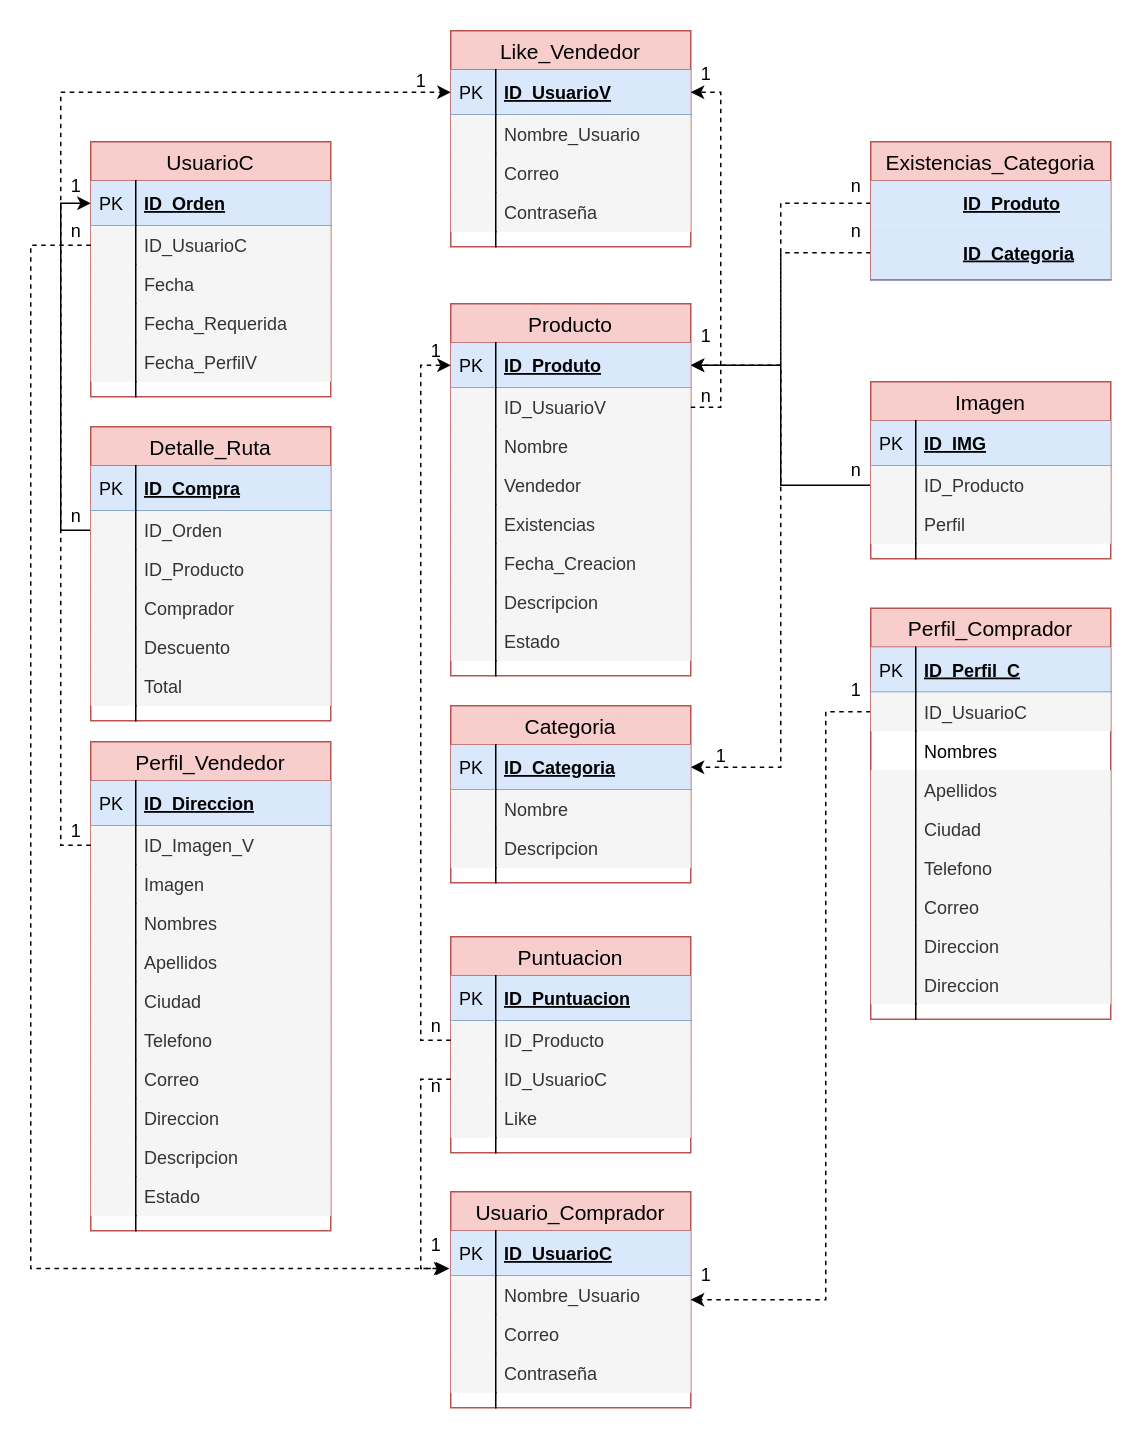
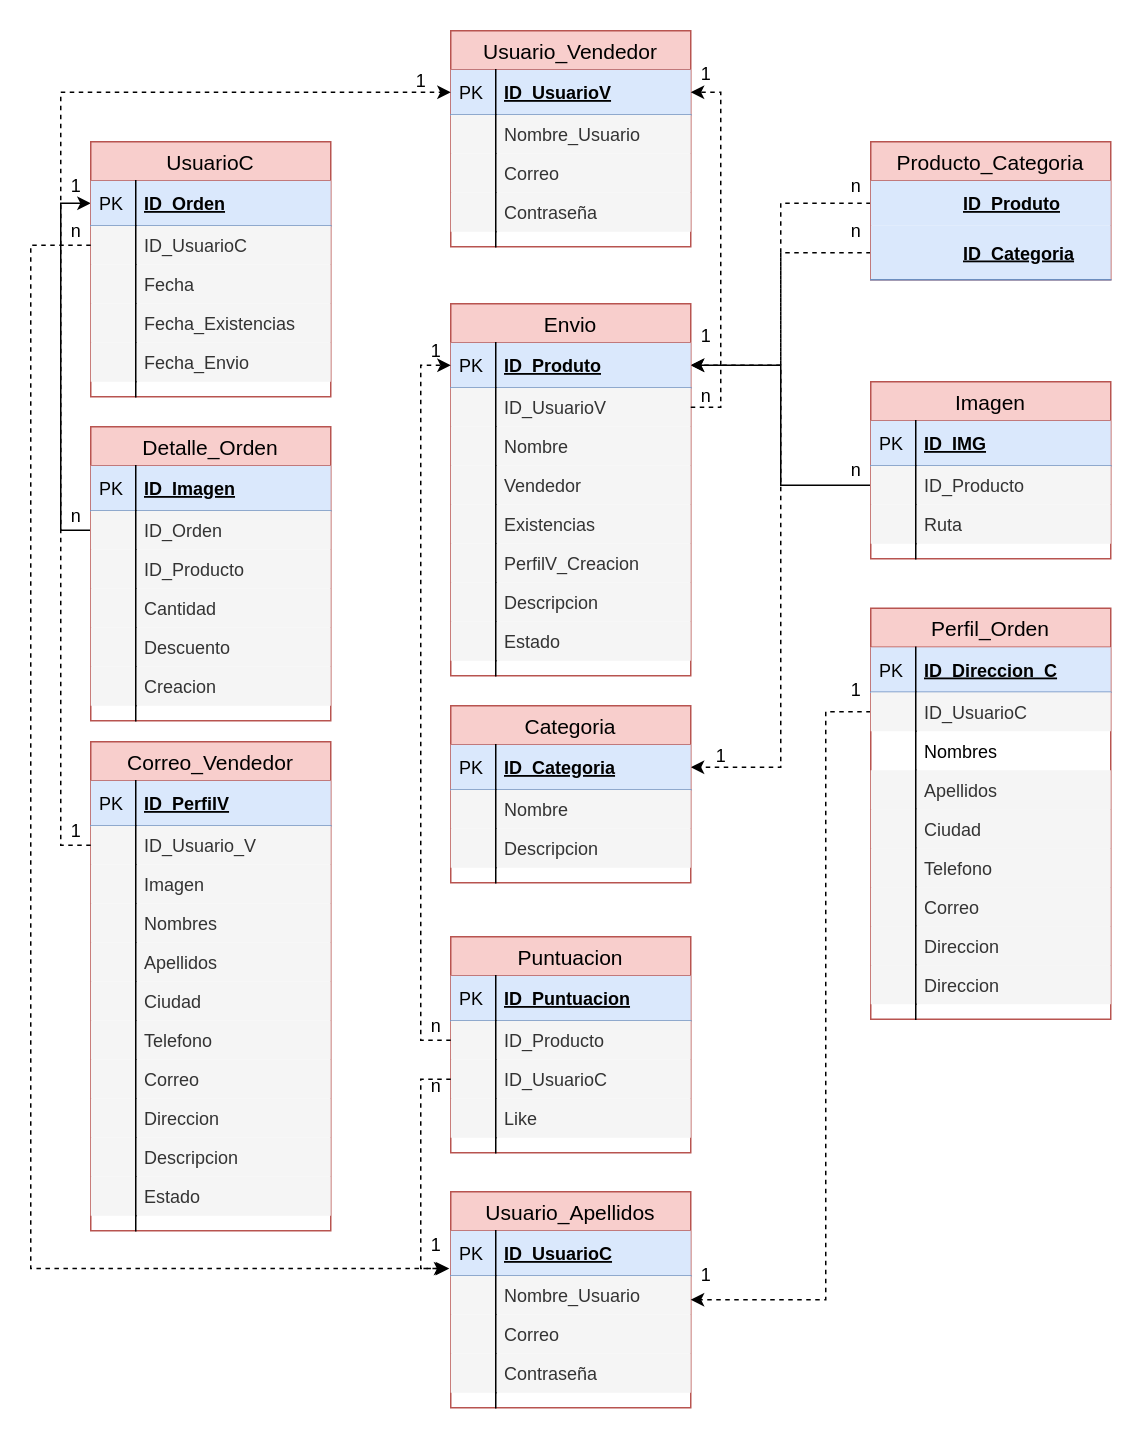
(570, 52) -> (570, 52)
(990, 163) -> (990, 163)
(217, 324) -> (225, 324)
(570, 325) -> (570, 325)
(205, 363) -> (197, 363)
(210, 448) -> (210, 448)
(189, 489) -> (189, 489)
(950, 525) -> (944, 525)
(572, 564) -> (578, 564)
(189, 609) -> (182, 609)
(990, 629) -> (990, 629)
(975, 671) -> (990, 671)
(167, 687) -> (182, 687)
(210, 763) -> (210, 763)
(200, 804) -> (190, 804)
(199, 846) -> (202, 846)
(570, 1213) -> (570, 1213)
